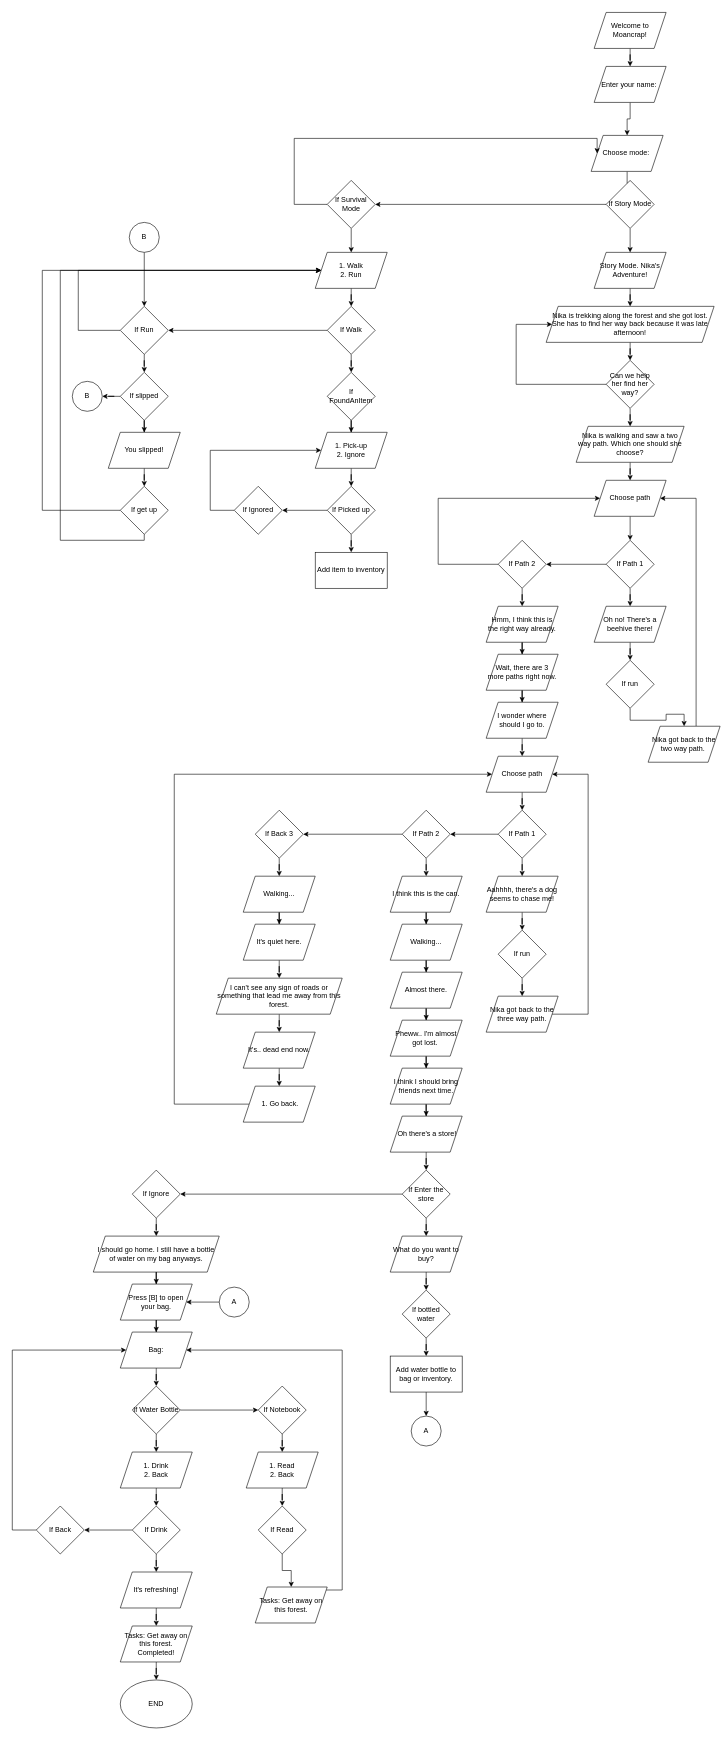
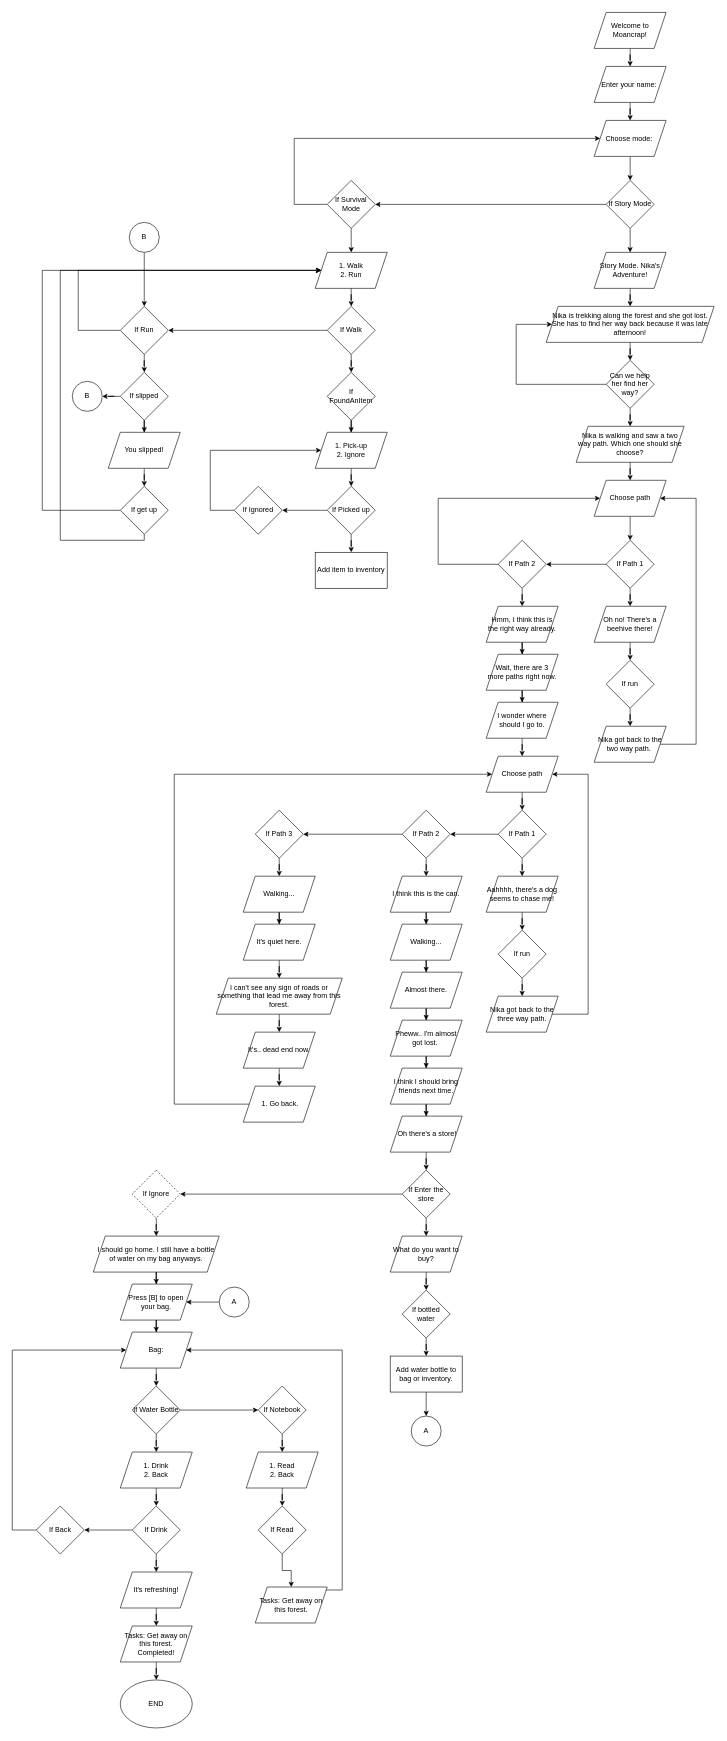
(627, 153) -> (630, 138)
(684, 744) -> (630, 744)
(279, 834) -> (279, 834)
(156, 1194) -> (156, 1194)
